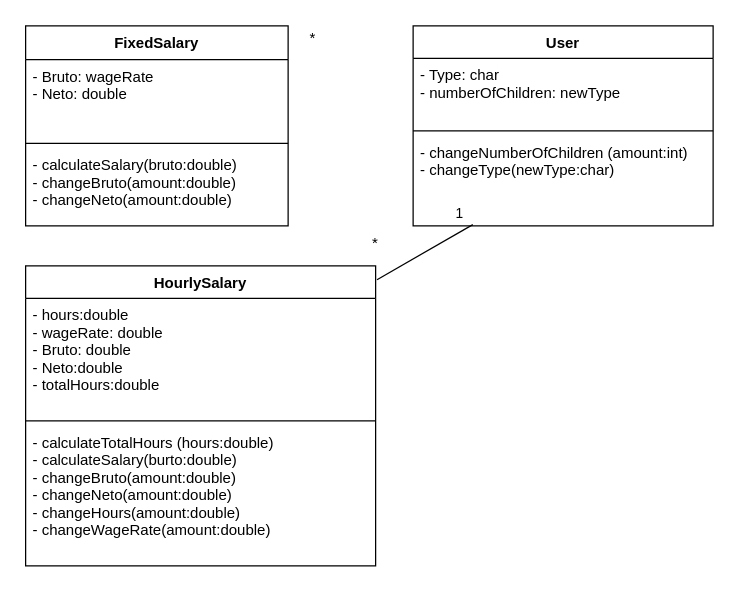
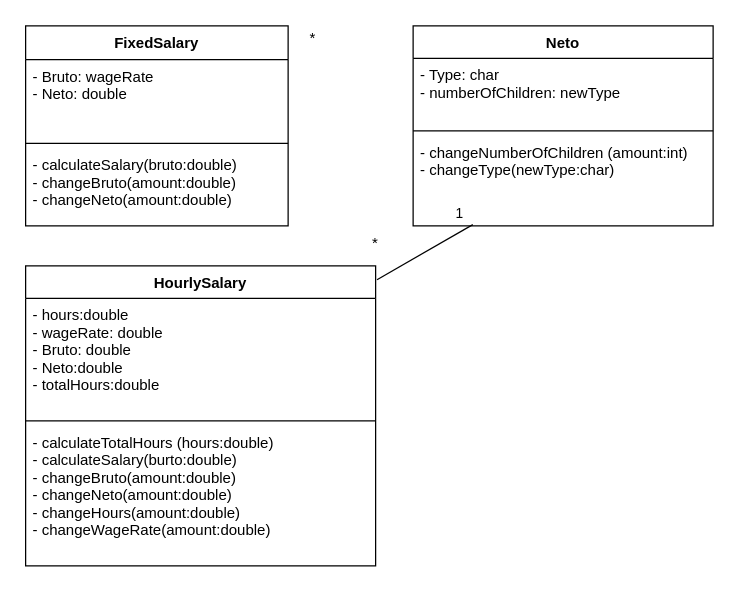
(563, 43) -> (563, 43)
